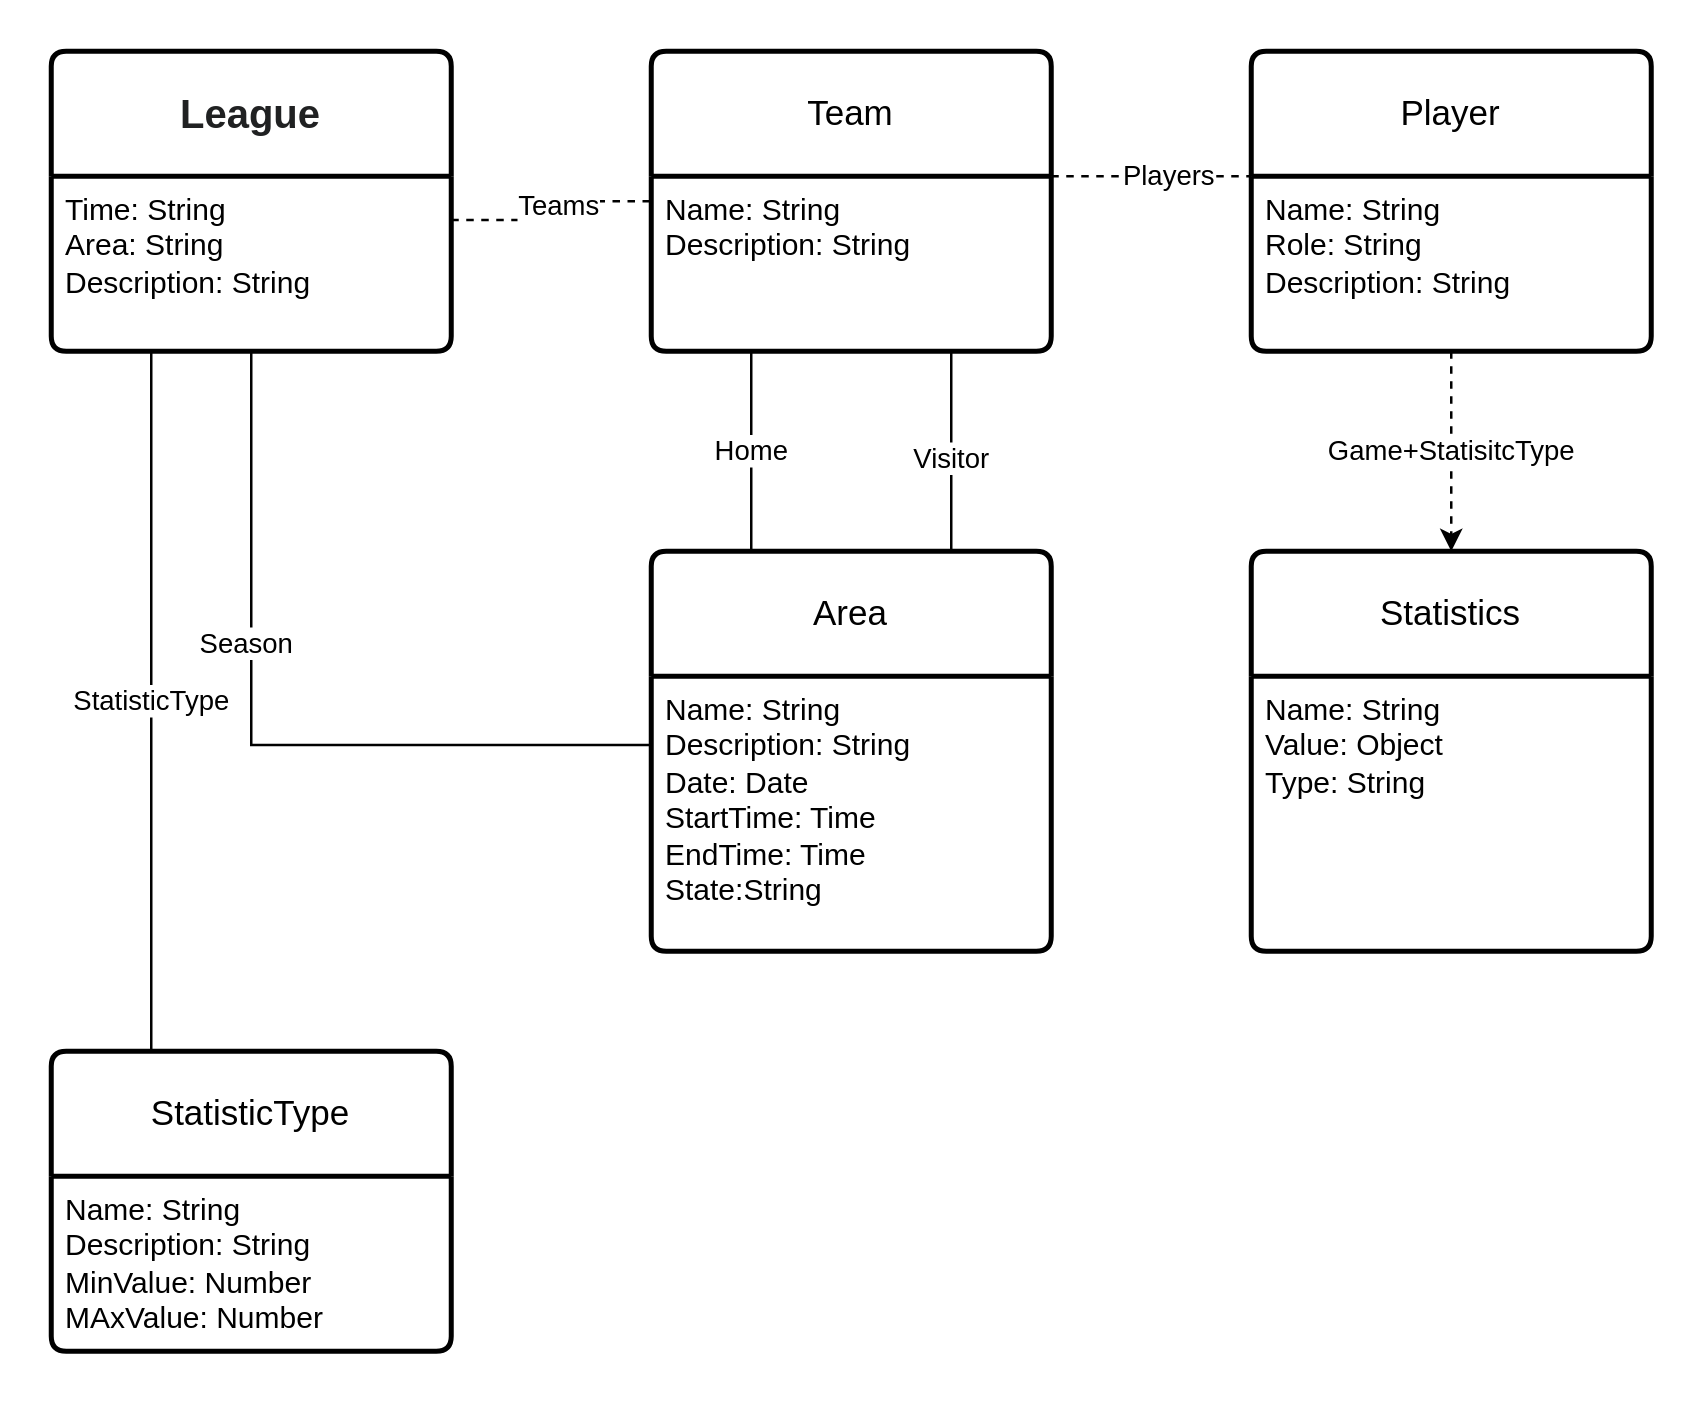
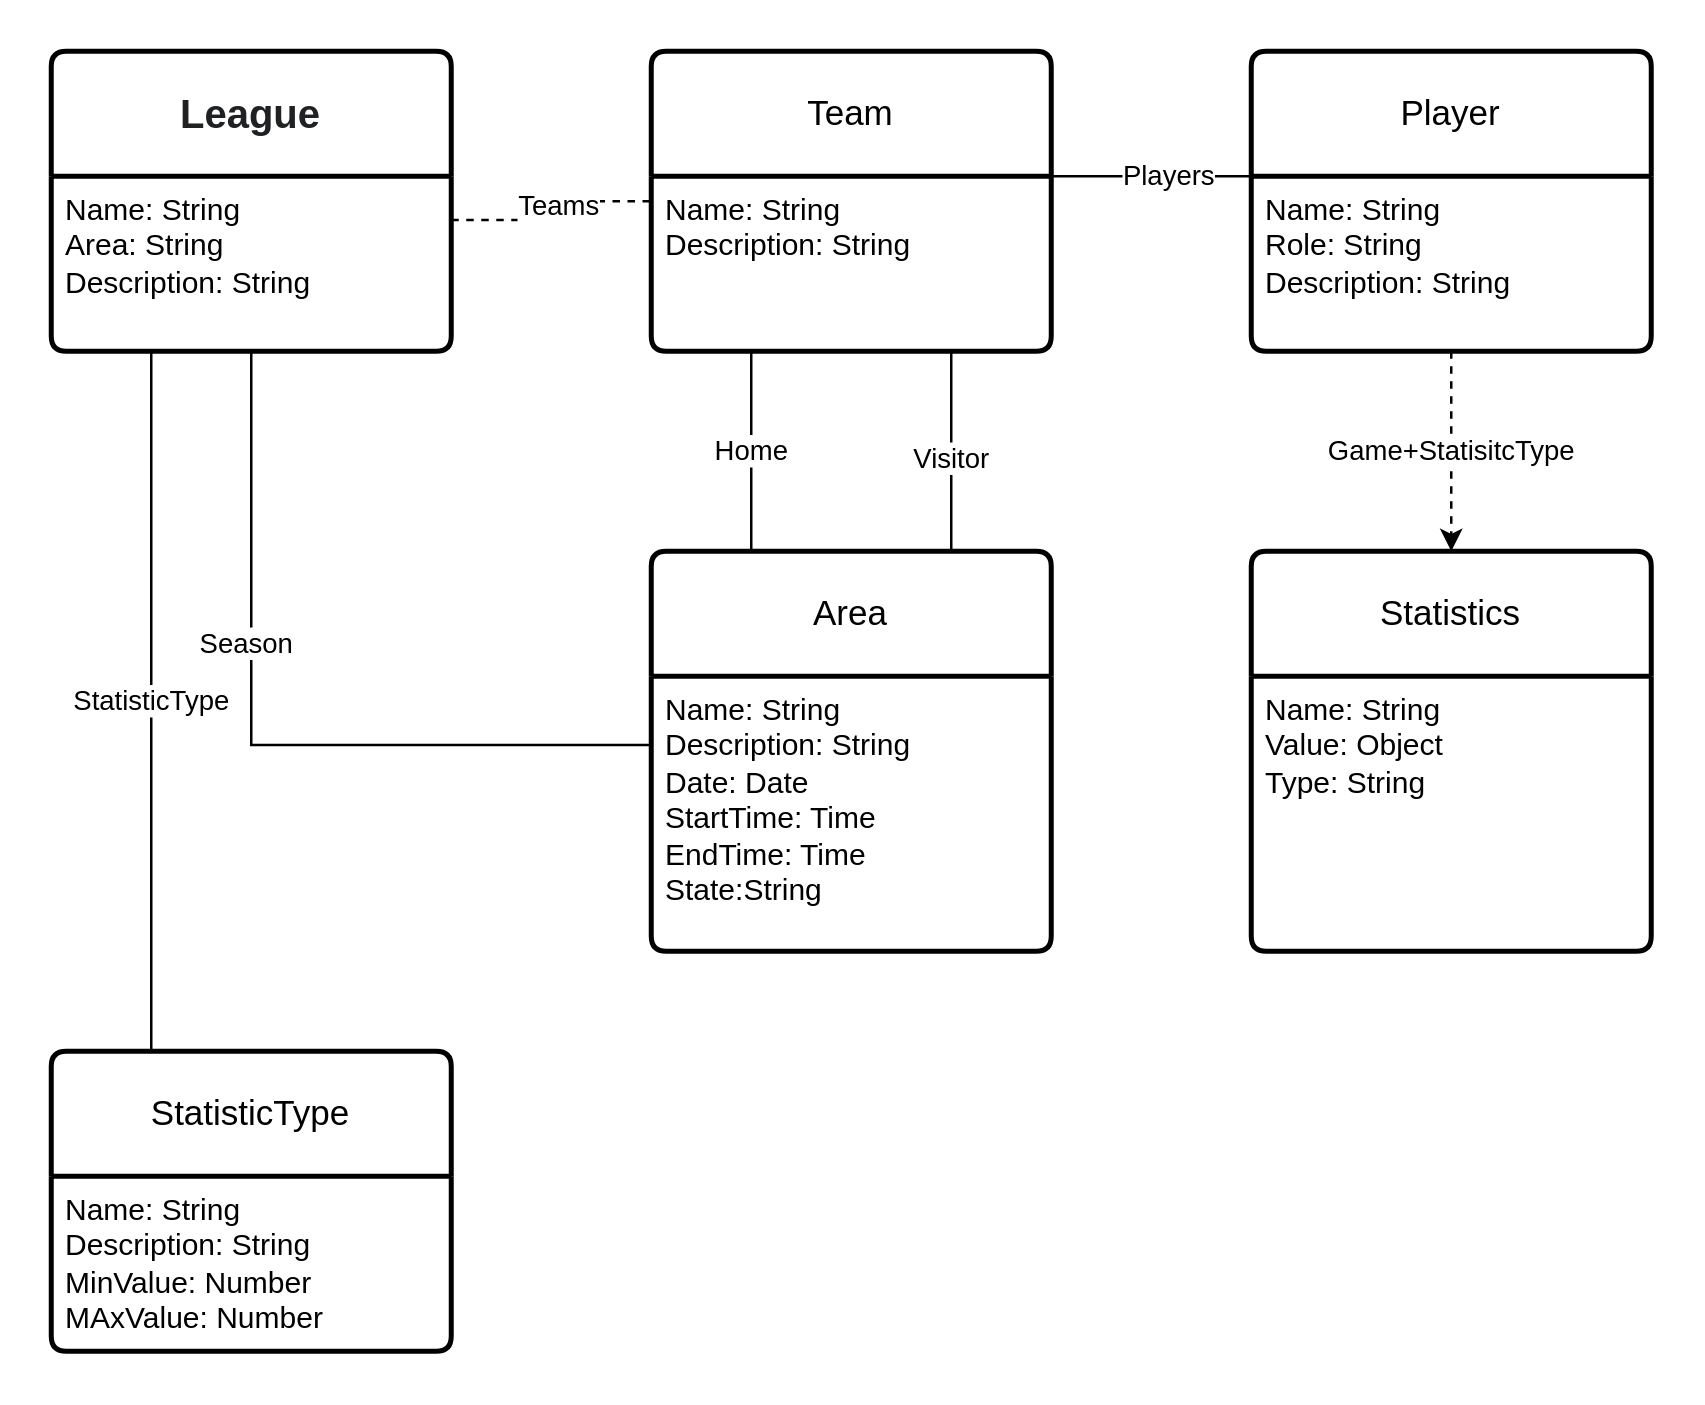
(1090, 176) -> (1090, 176)
(206, 248) -> (206, 248)
